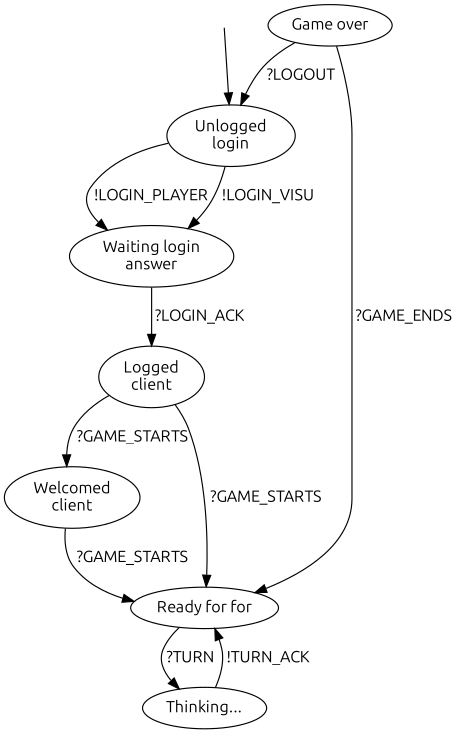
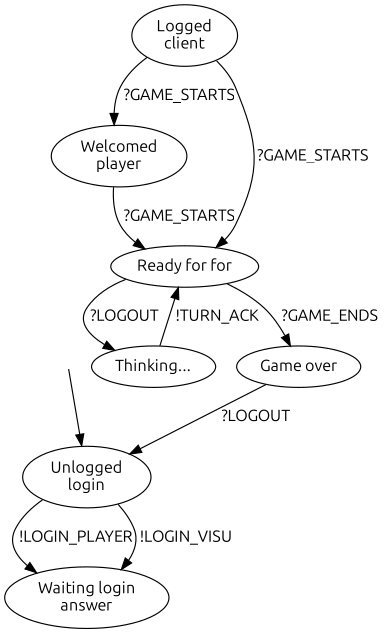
(152, 311) -> none
(352, 337) -> (260, 305)
(72, 498) -> (119, 156)
(193, 658) -> (123, 317)
